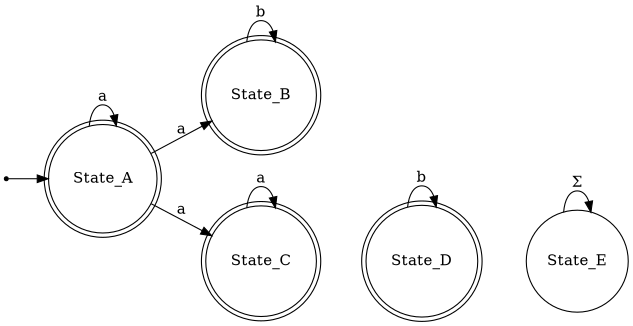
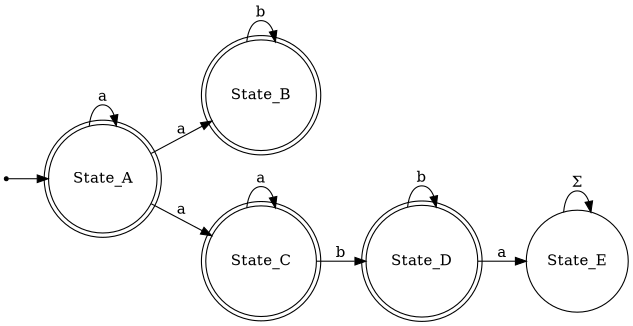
none -> (336, 261)
none -> (496, 261)
